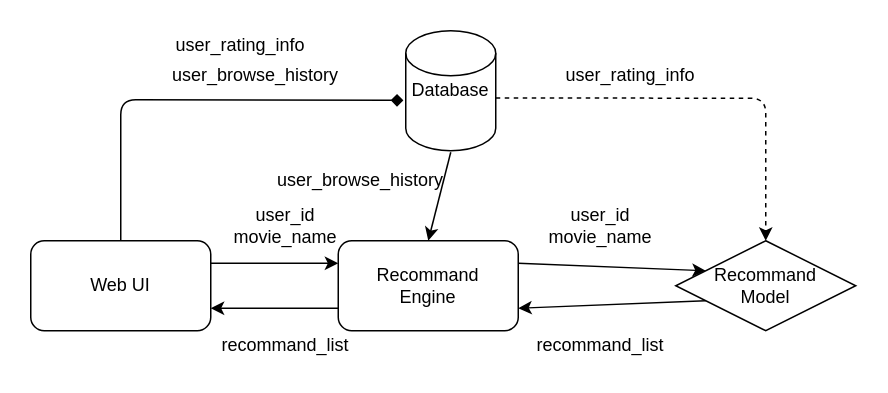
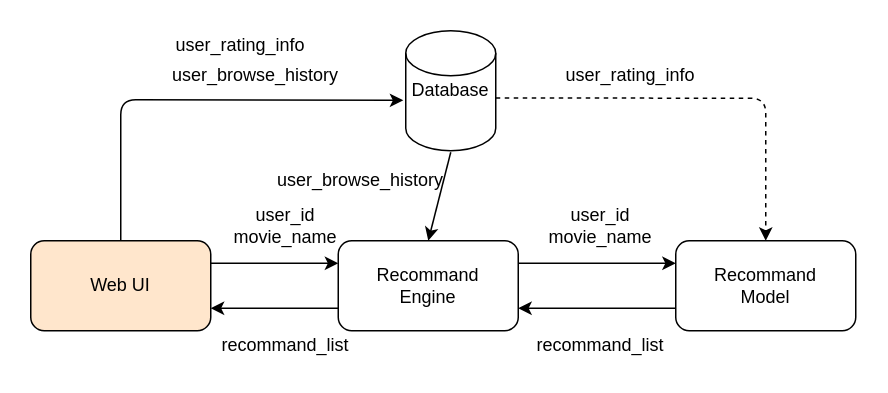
(391, 100) -> (392, 100)
(121, 286) -> (121, 286)
(766, 286) -> (766, 286)
